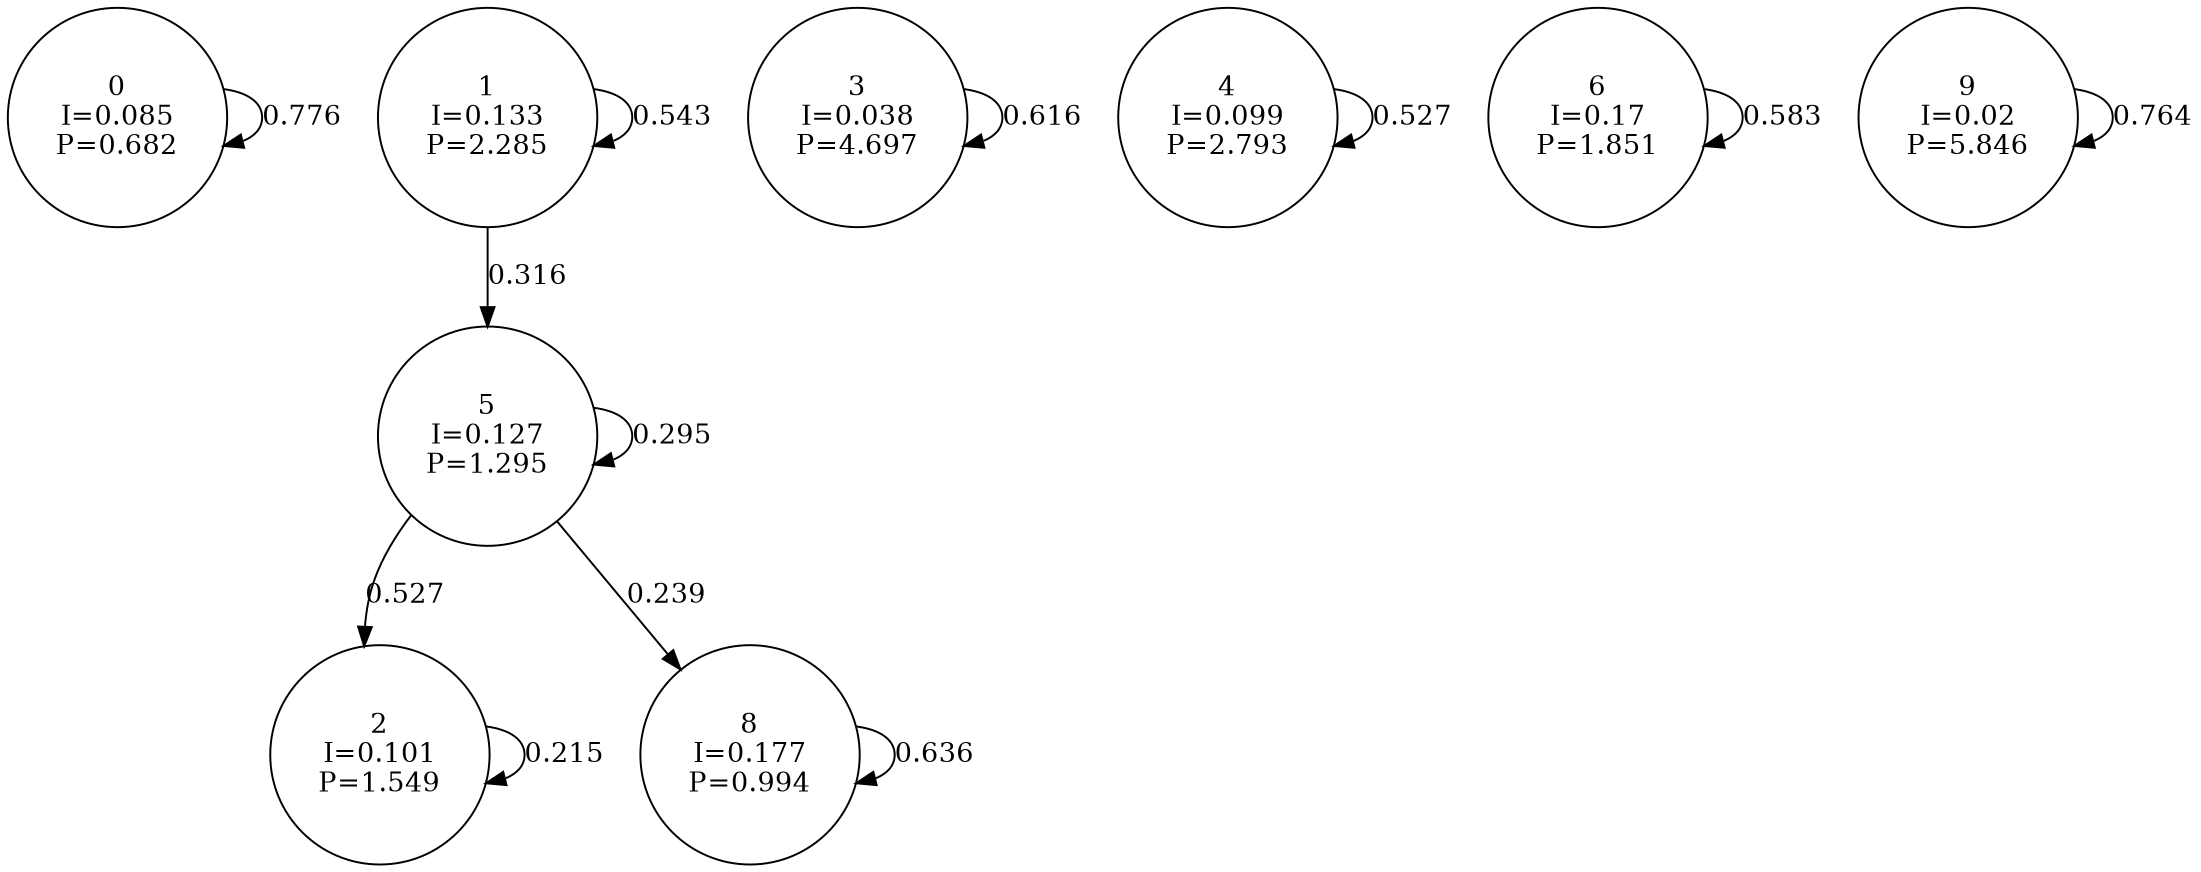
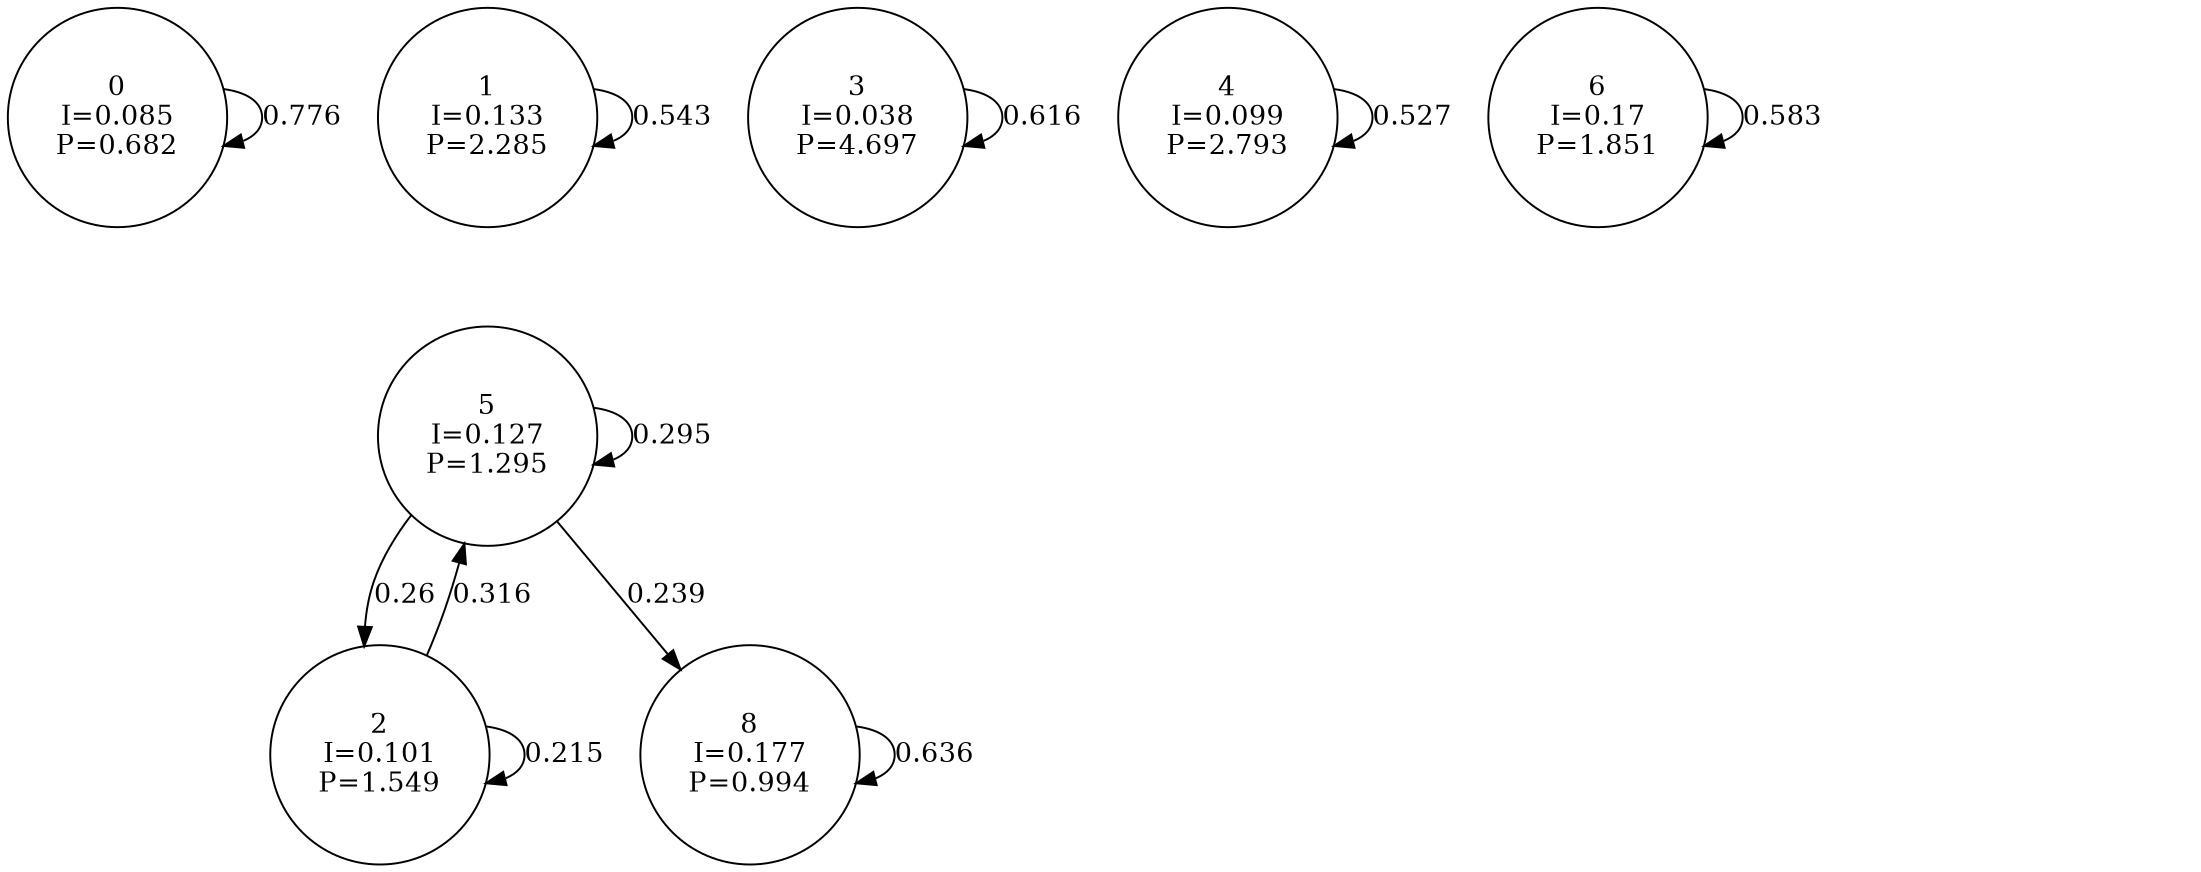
(1968, 118) -> none
(488, 267) -> (445, 610)
(405, 596) -> (405, 596)
